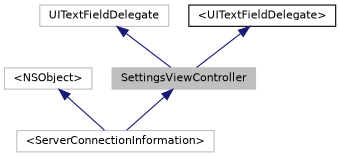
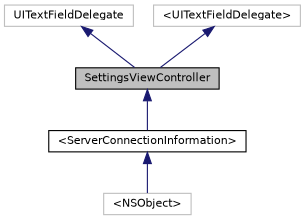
(262, 16) -> (227, 16)
(184, 78) -> (147, 78)
(86, 114) -> (147, 178)
(115, 141) -> (147, 141)
